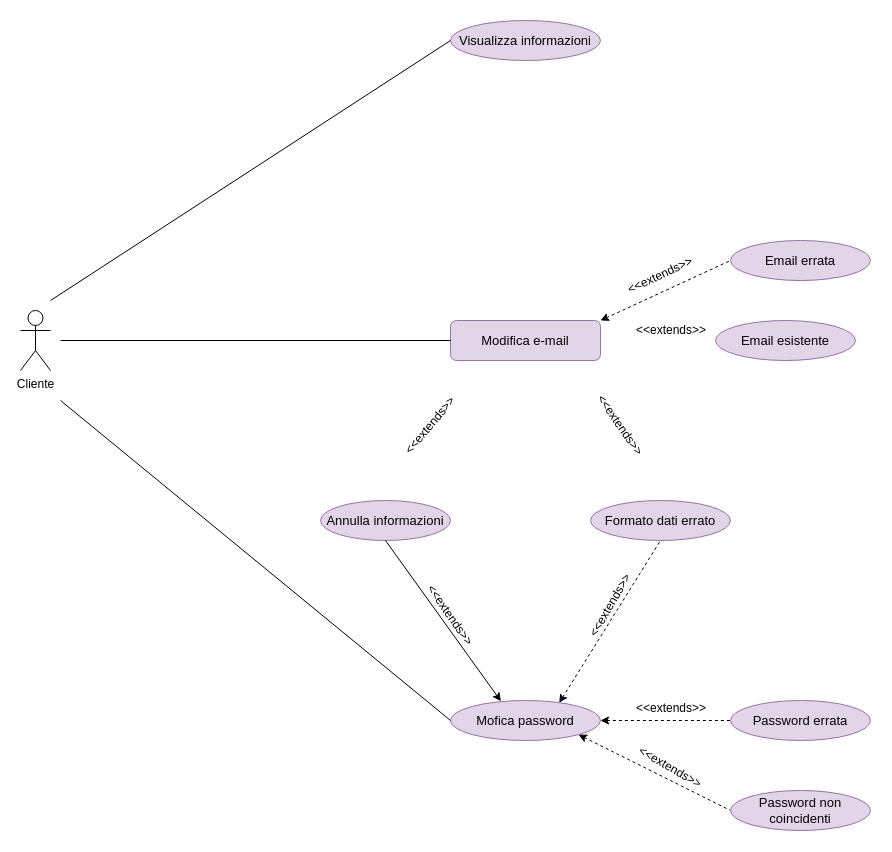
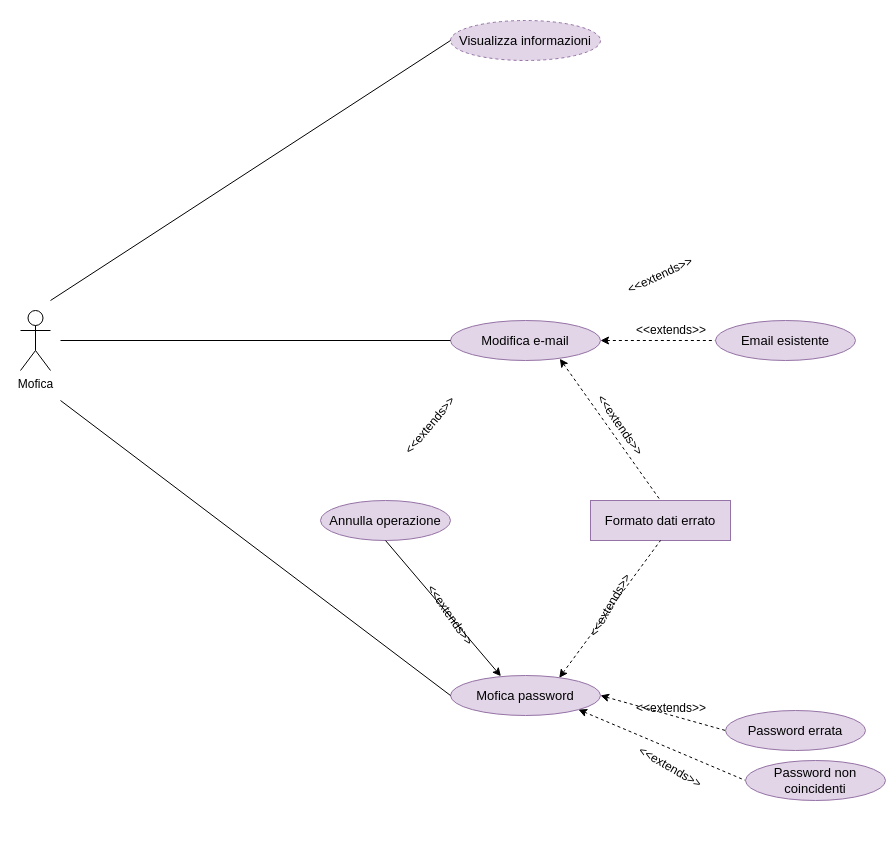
(526, 41) -> (526, 41)
(801, 261) -> none
(668, 289) -> none
(526, 341) -> (526, 341)
none -> (660, 341)
(36, 385) -> (36, 385)
none -> (611, 431)
(386, 521) -> (386, 521)
(661, 521) -> (661, 521)
(526, 721) -> (526, 696)
(801, 721) -> (796, 731)
(801, 811) -> (816, 781)
